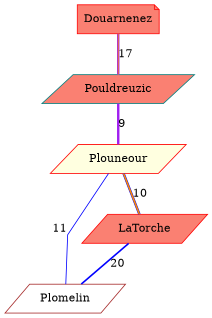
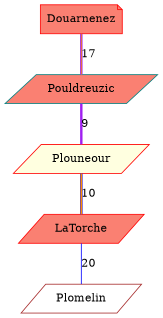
(74, 225) -> none
(105, 264) -> (81, 264)
